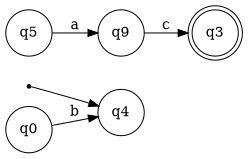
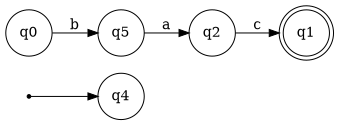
(121, 33) -> (212, 33)
(215, 33) -> (306, 33)
(70, 122) -> (70, 33)
